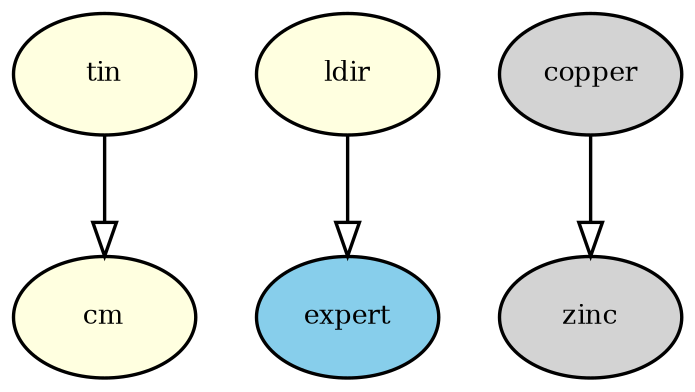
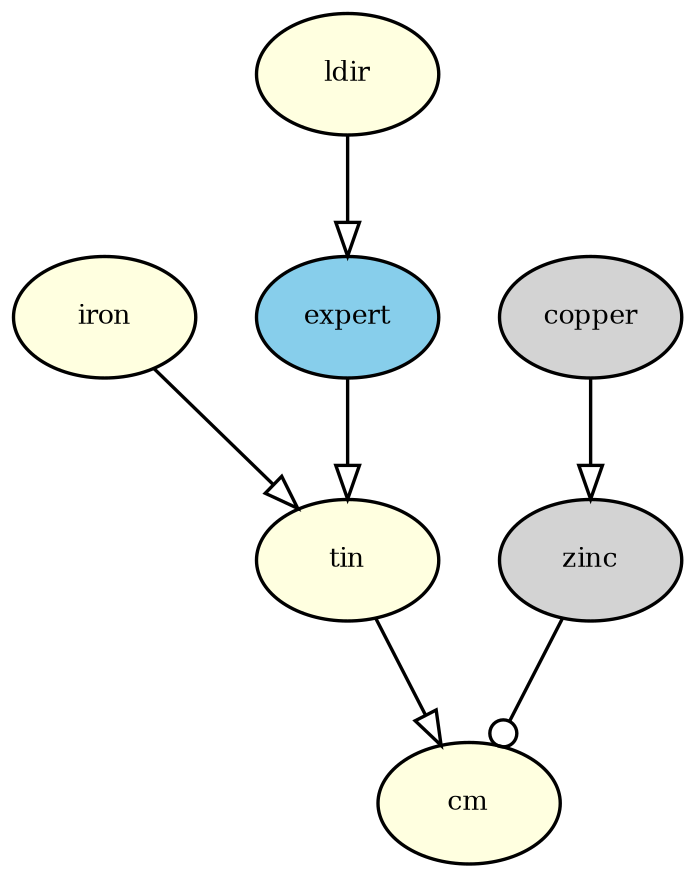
none -> (105, 317)
none -> (348, 422)
none -> (536, 670)
